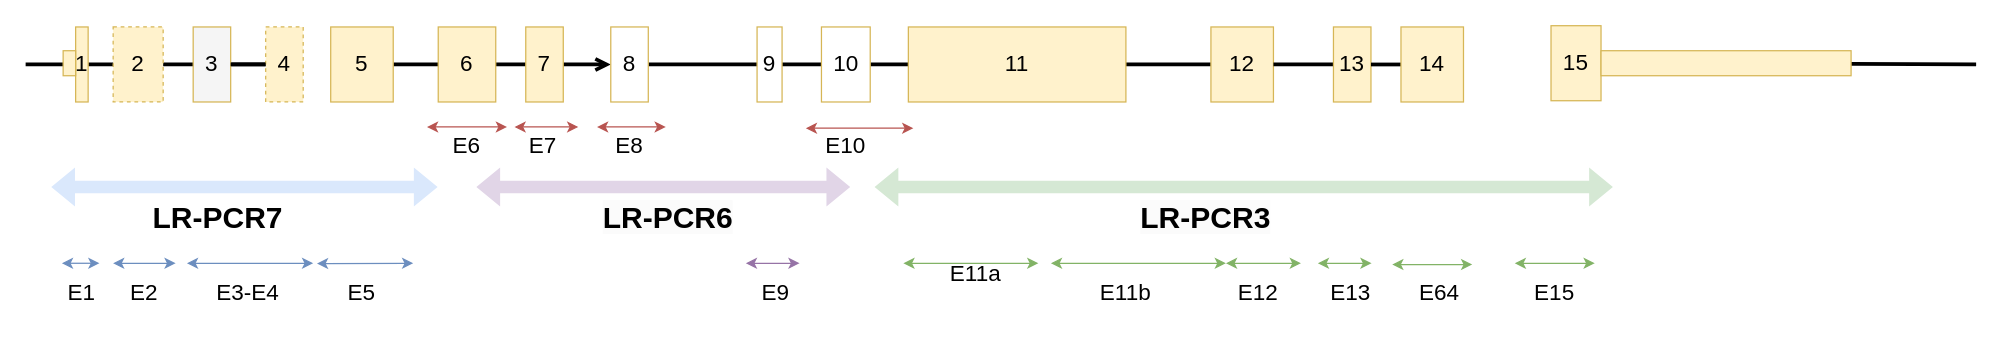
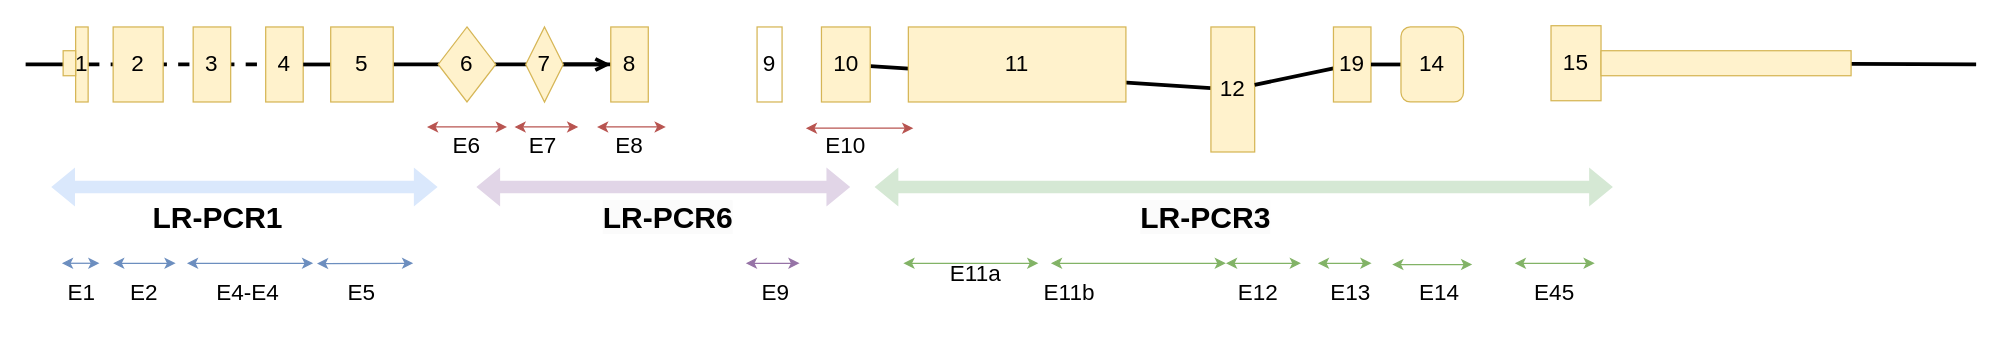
(138, 64) -> (138, 64)
(170, 64) -> (170, 64)
(212, 64) -> (212, 64)
(266, 64) -> (316, 64)
(284, 64) -> (284, 64)
(467, 64) -> (467, 64)
(544, 64) -> (544, 64)
(629, 64) -> (629, 64)
(702, 64) -> (609, 64)
(846, 64) -> (846, 64)
(1242, 64) -> (1233, 89)
(1352, 64) -> (1352, 64)
(1432, 64) -> (1432, 64)
(218, 218) -> (218, 218)
(248, 293) -> (248, 293)
(1126, 293) -> (1069, 293)
(1439, 293) -> (1439, 293)
(1554, 293) -> (1554, 293)
